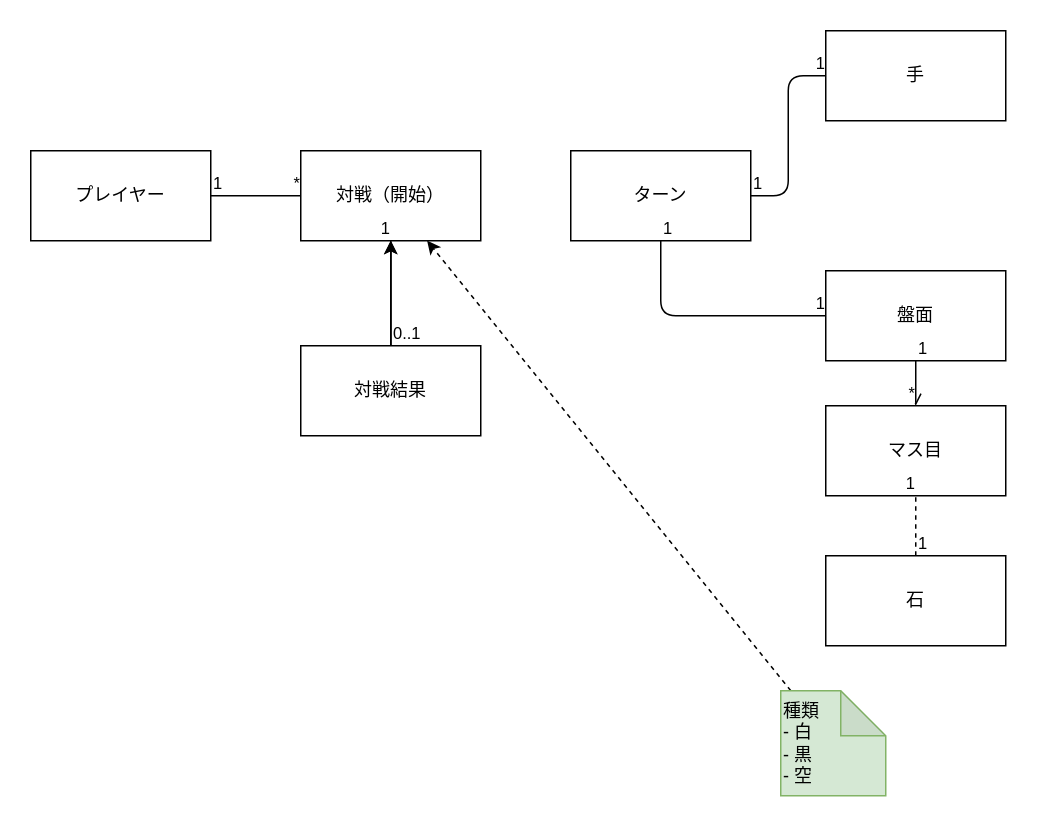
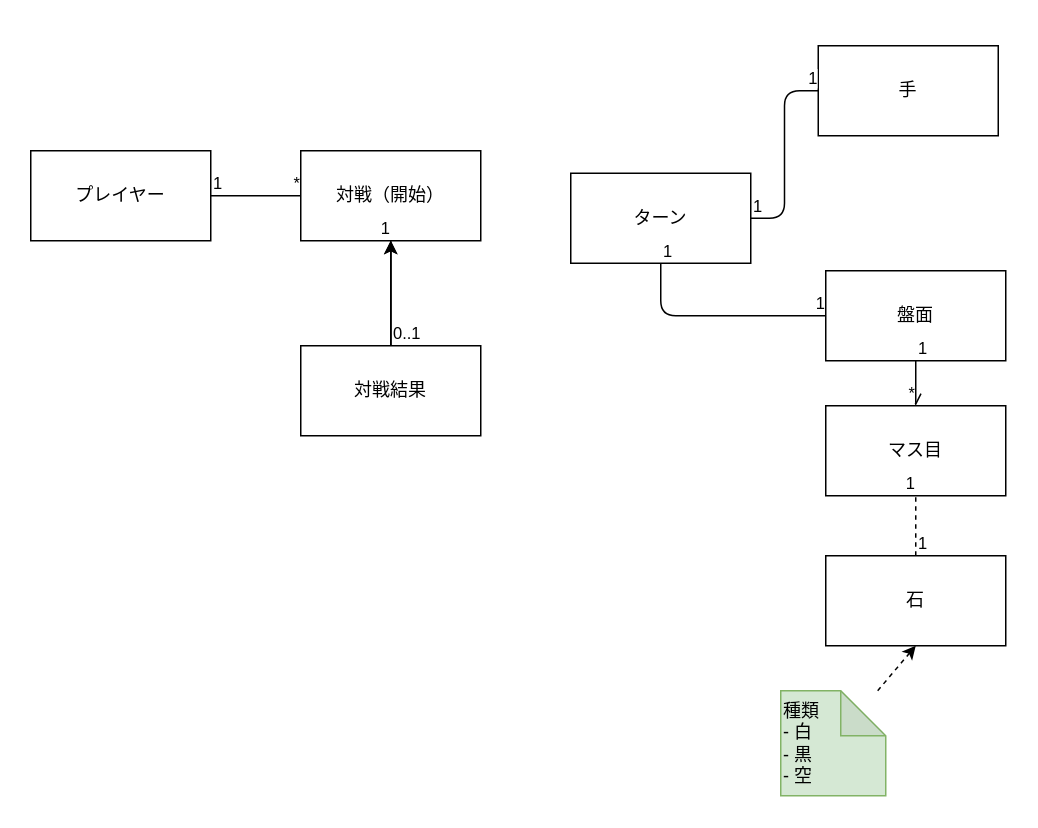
(916, 76) -> (908, 91)
(661, 196) -> (661, 218)
(612, 470) -> (893, 672)
